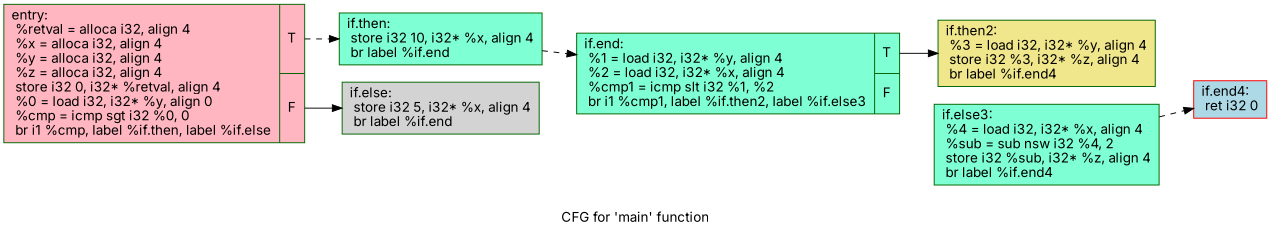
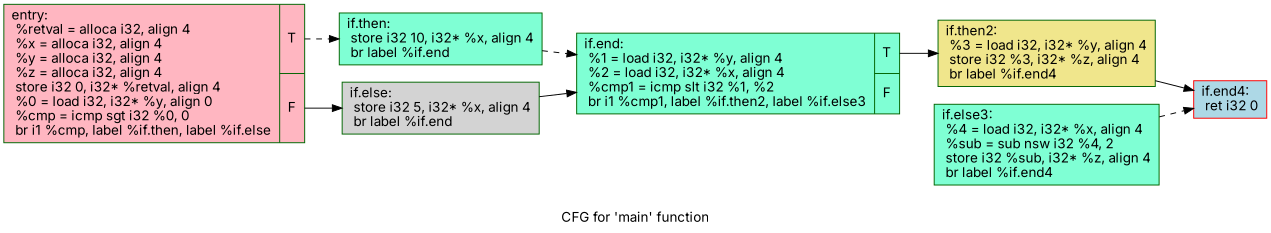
none -> (1170, 84)
none -> (553, 95)
